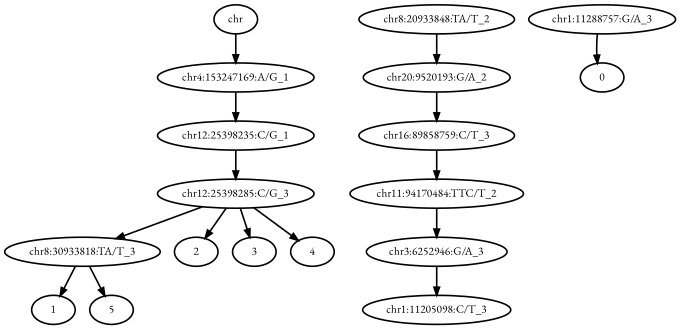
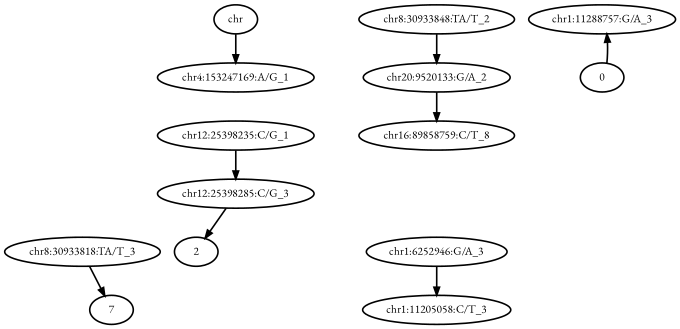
(437, 19) -> (437, 19)
(597, 45) -> (608, 53)
(437, 77) -> (437, 77)
(236, 103) -> none
(437, 136) -> (437, 136)
(437, 194) -> none
(163, 221) -> none
(254, 252) -> none
(312, 252) -> none
(437, 252) -> (437, 252)
(53, 310) -> none
(112, 310) -> (112, 310)
(437, 310) -> (437, 310)
